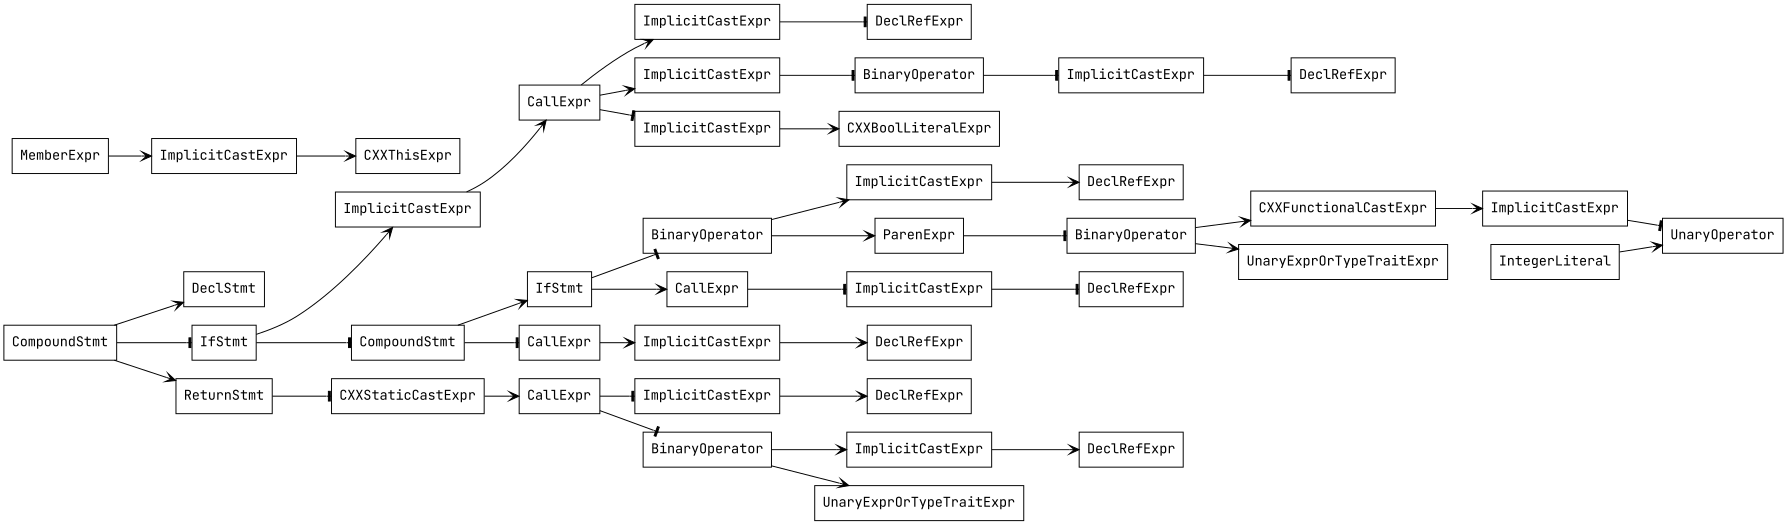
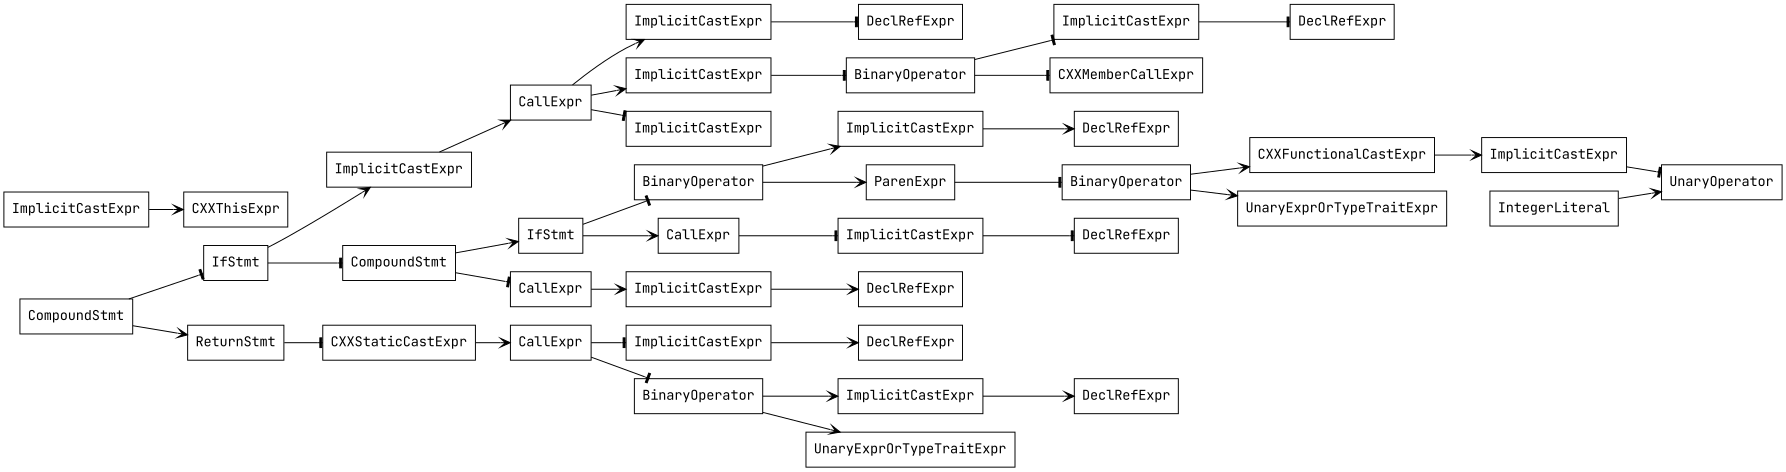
none -> (1126, 75)
(919, 129) -> none
(60, 156) -> none
(224, 289) -> none
